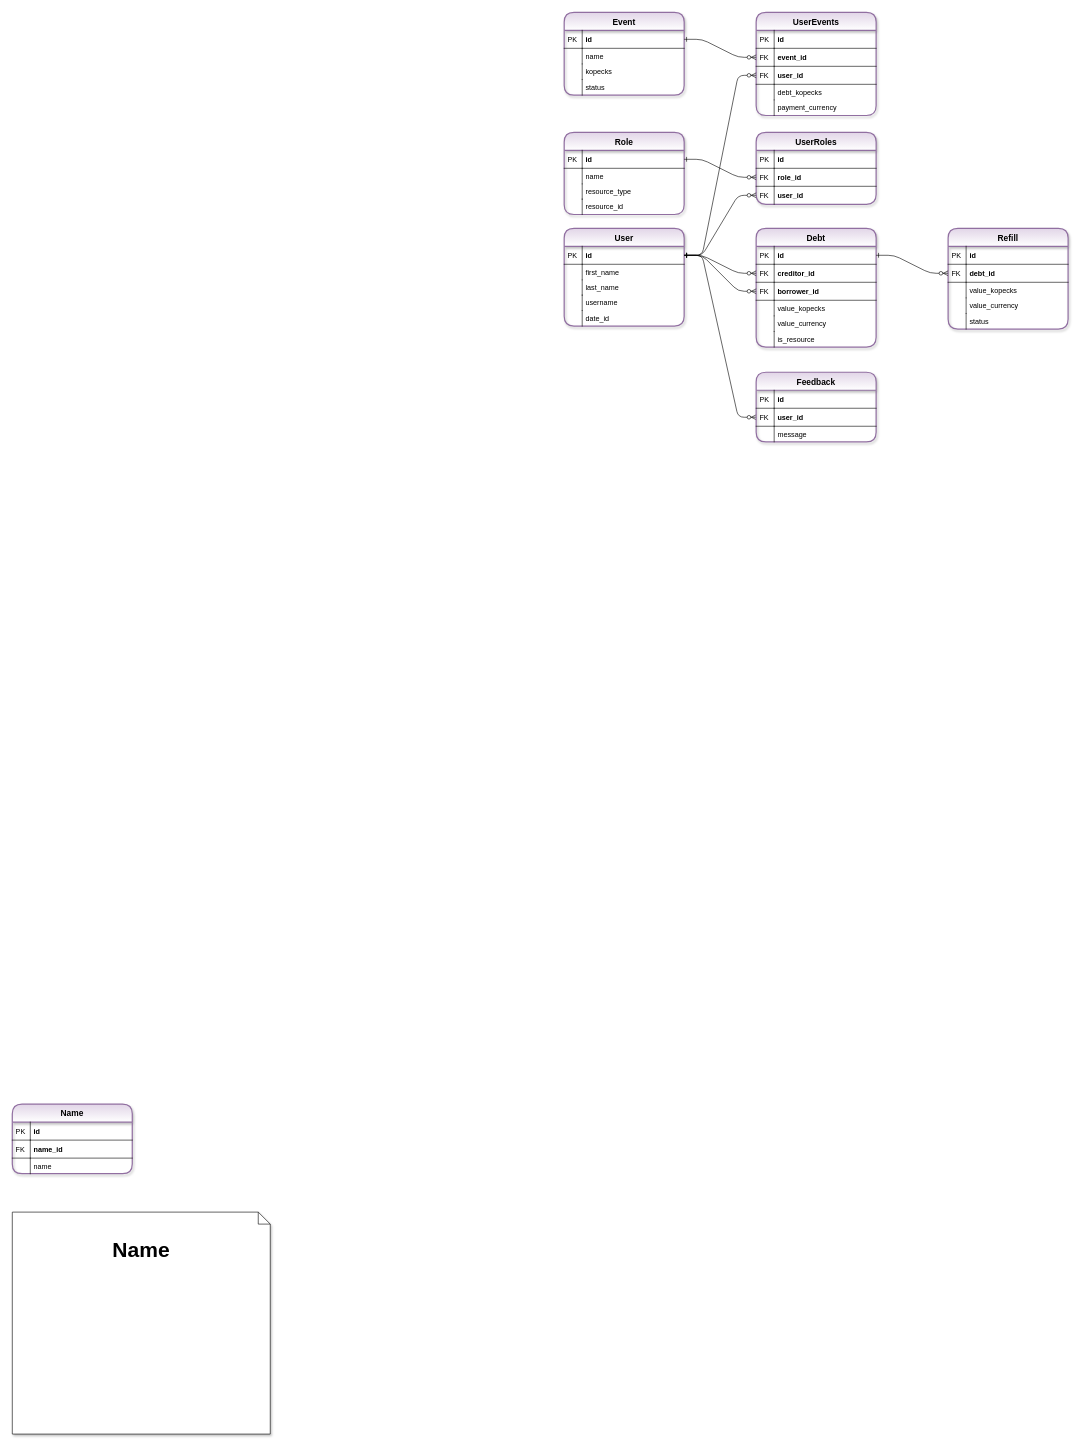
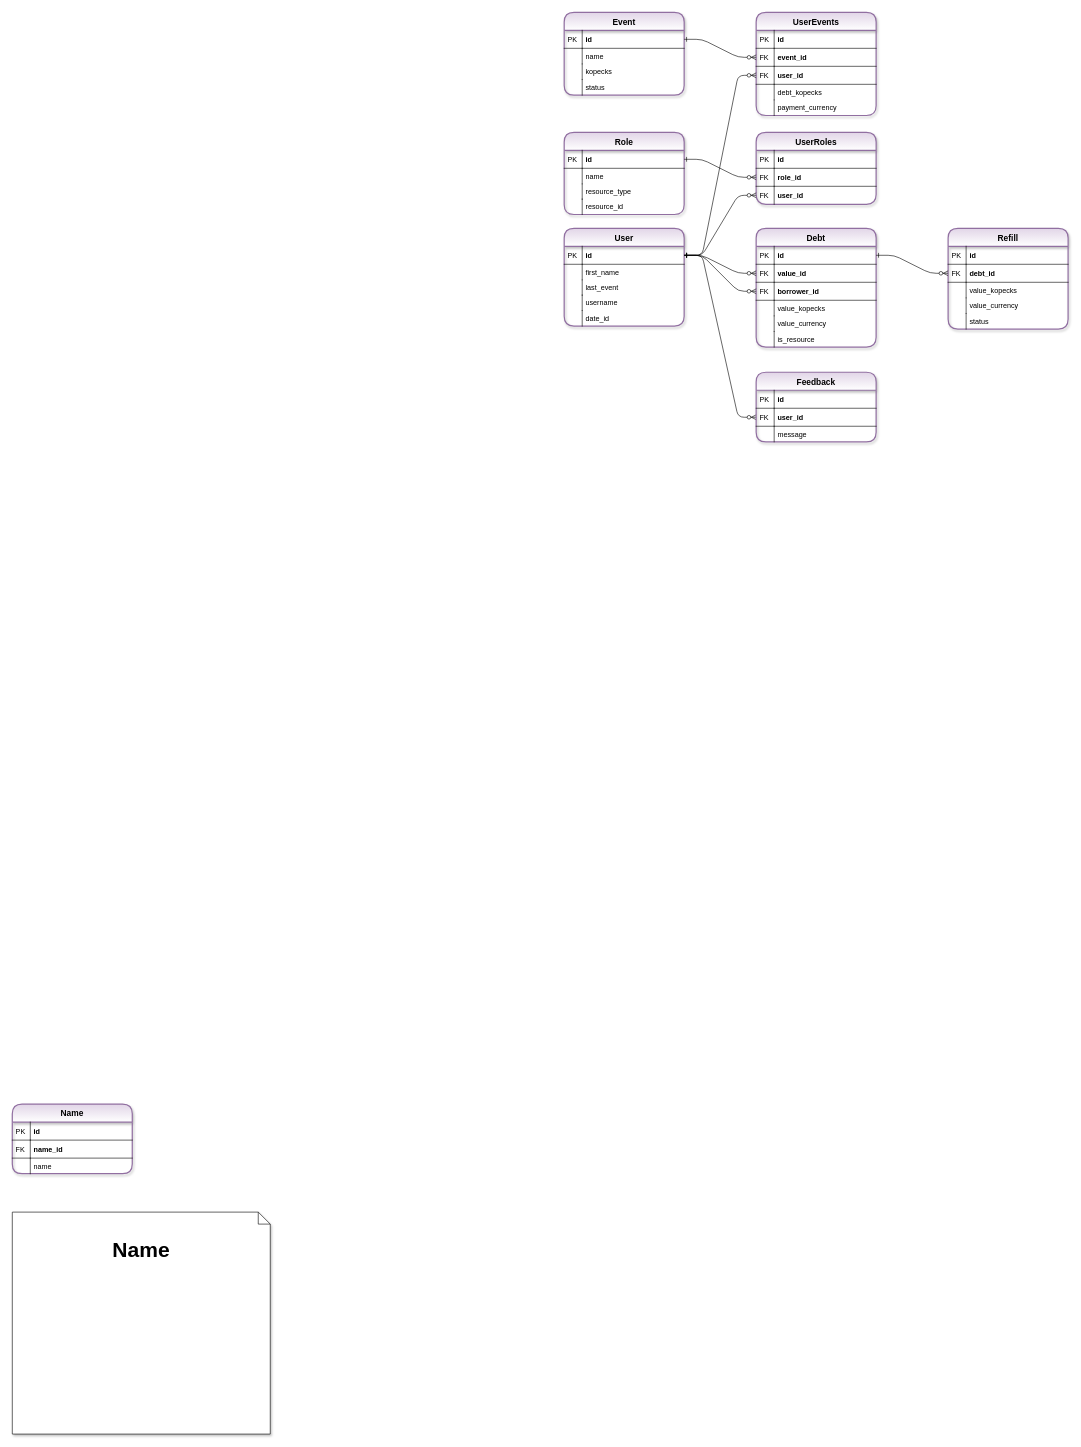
(798, 274) -> (792, 274)
(603, 288) -> (605, 288)
